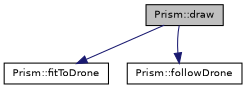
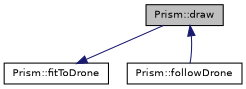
(178, 39) -> (192, 50)
